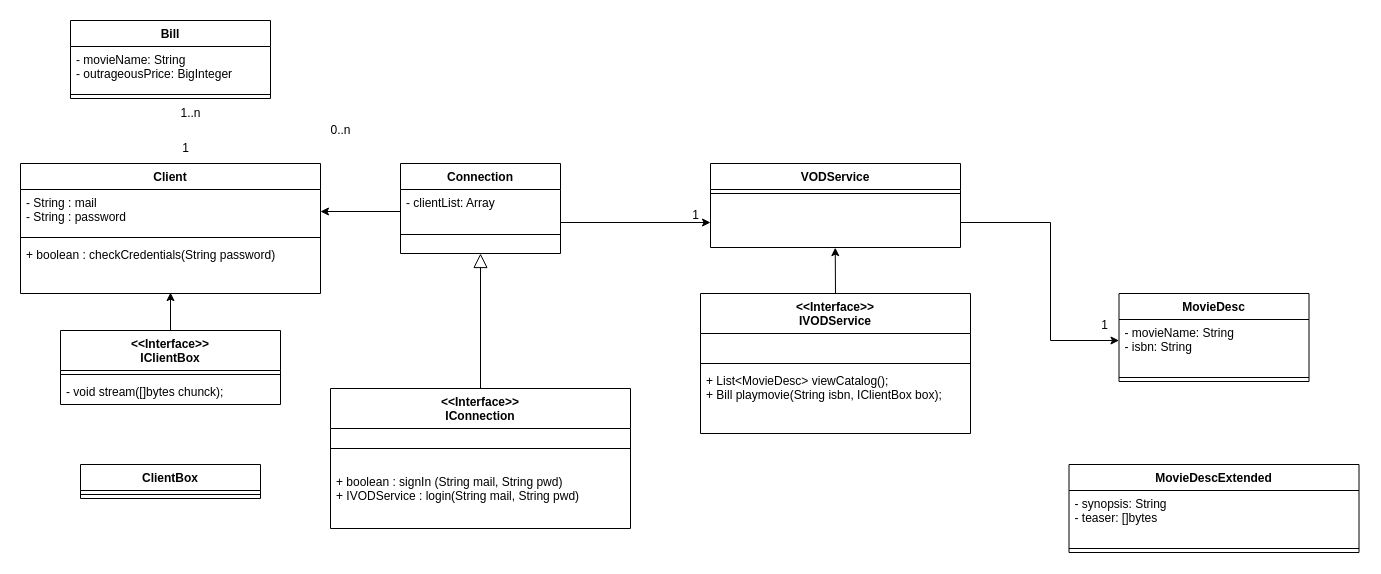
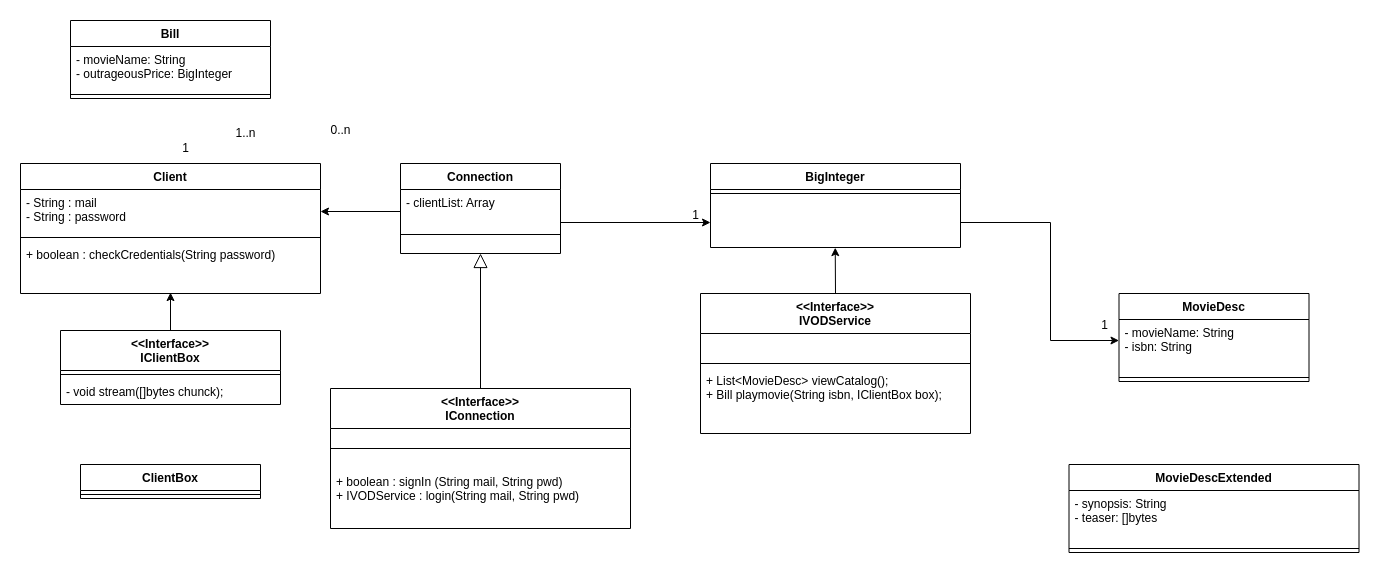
(191, 114) -> (246, 134)
(835, 177) -> (835, 177)
